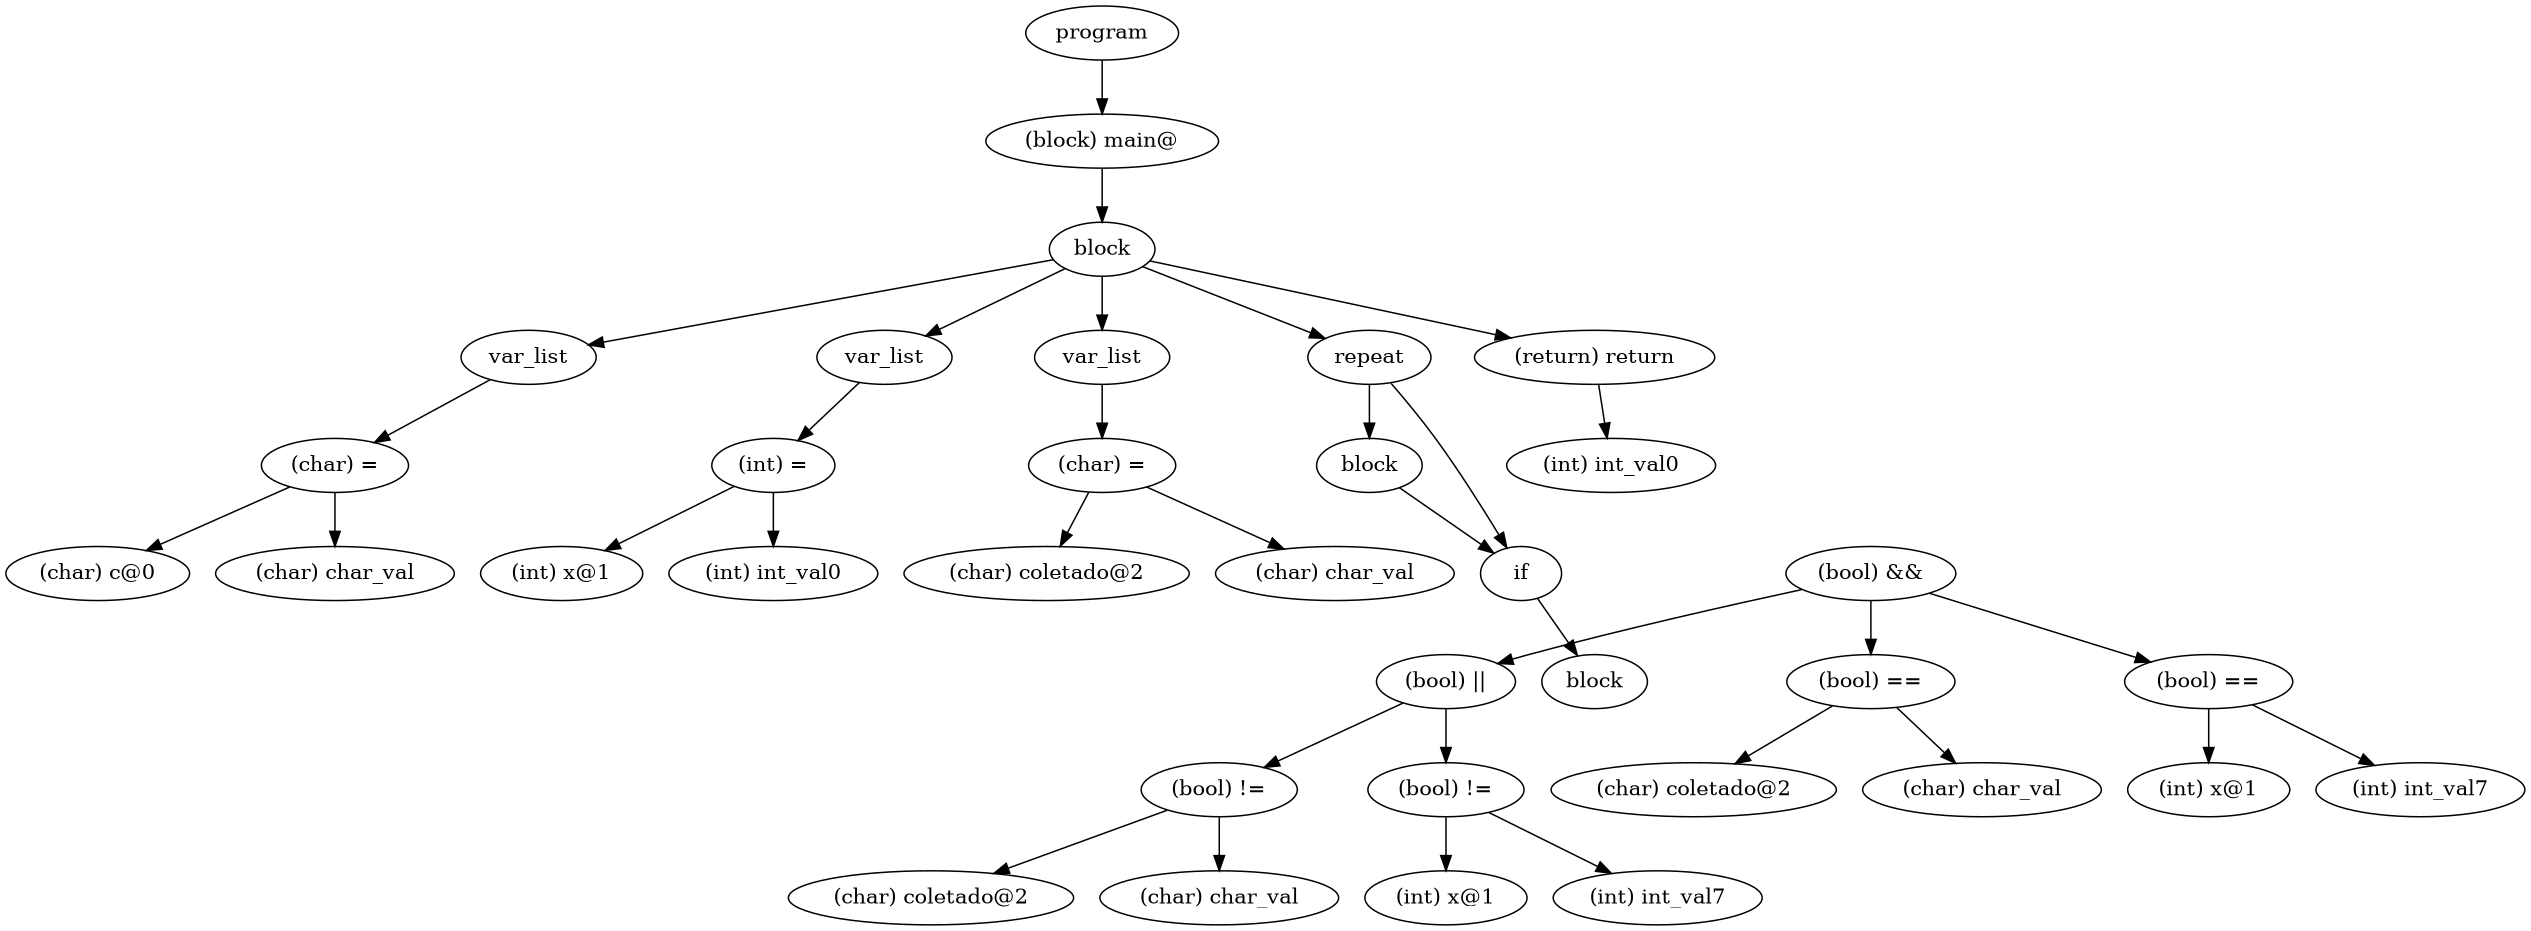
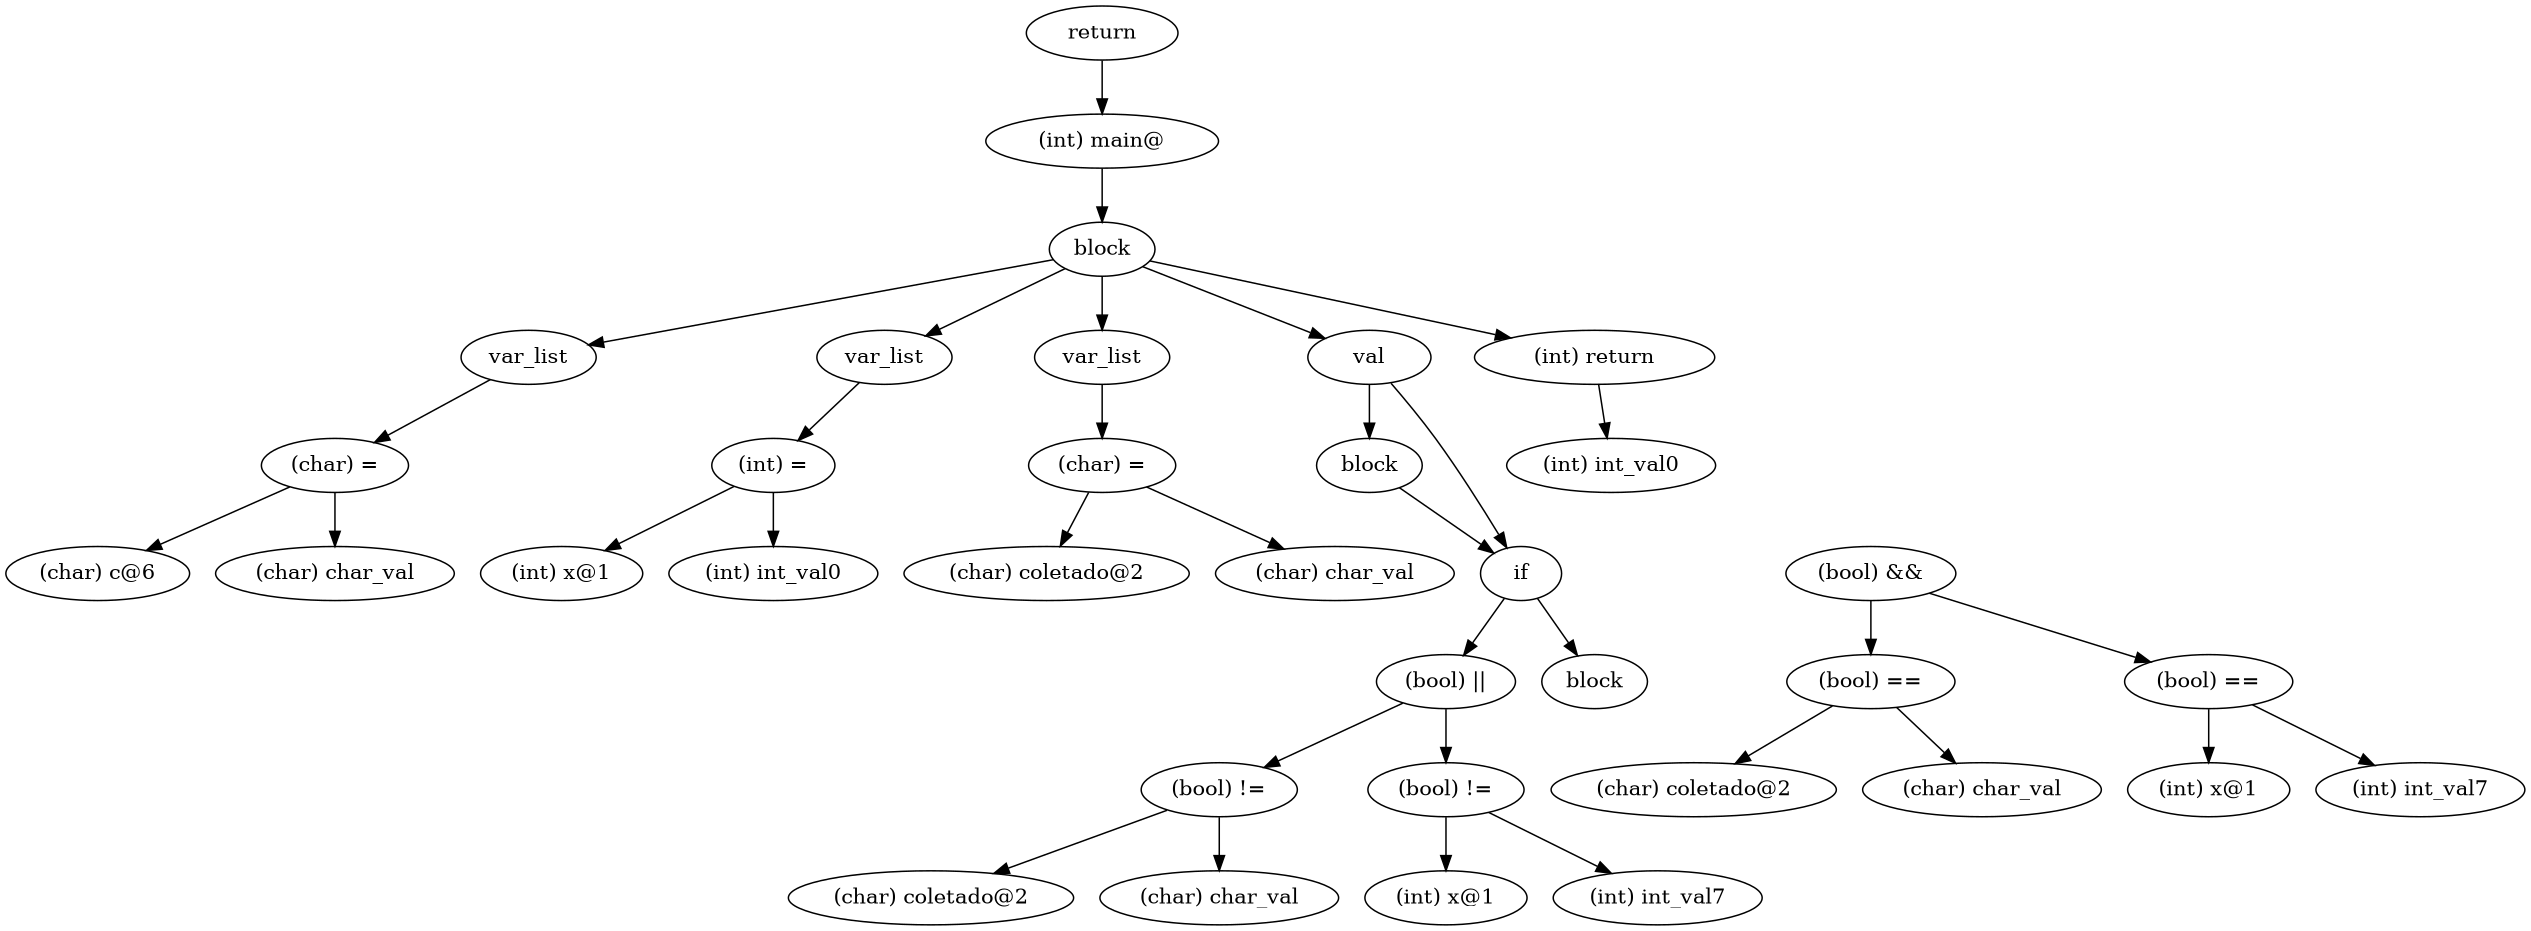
(1102, 33) -> (1102, 33)
(1102, 141) -> (1102, 141)
(1369, 357) -> (1369, 357)
(1595, 357) -> (1595, 357)
(98, 574) -> (98, 574)
(1656, 622) -> (1488, 621)
